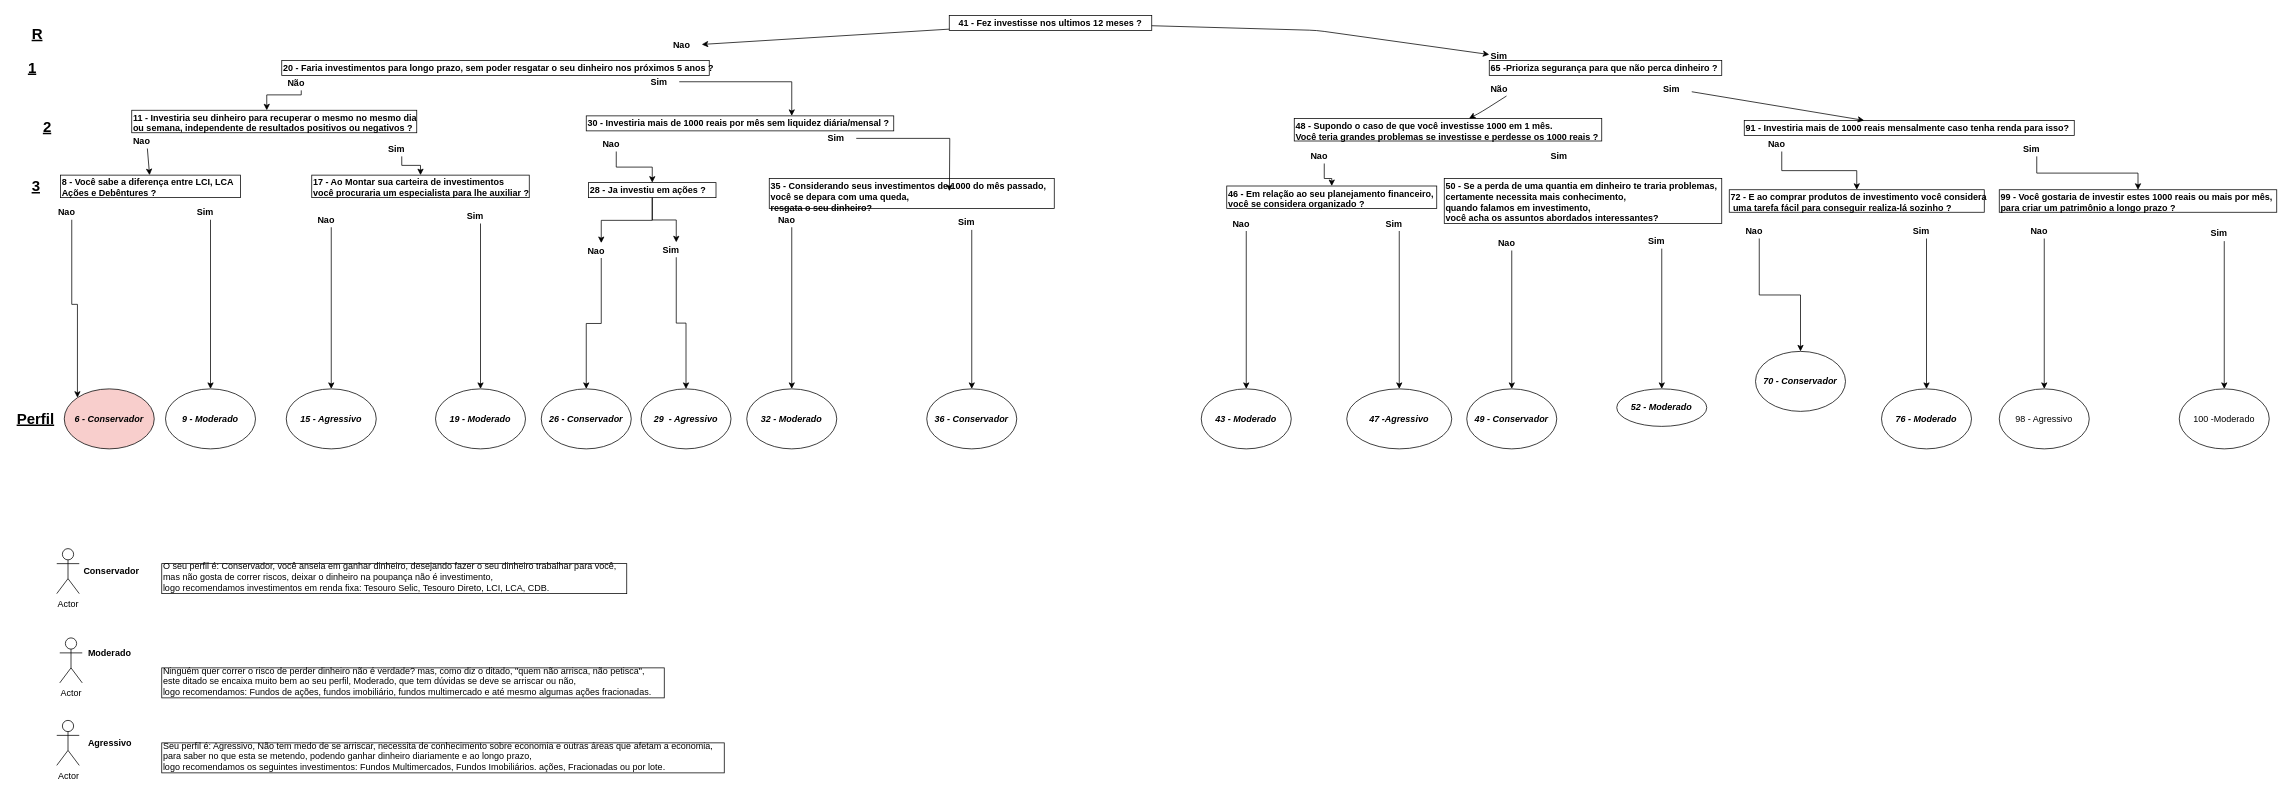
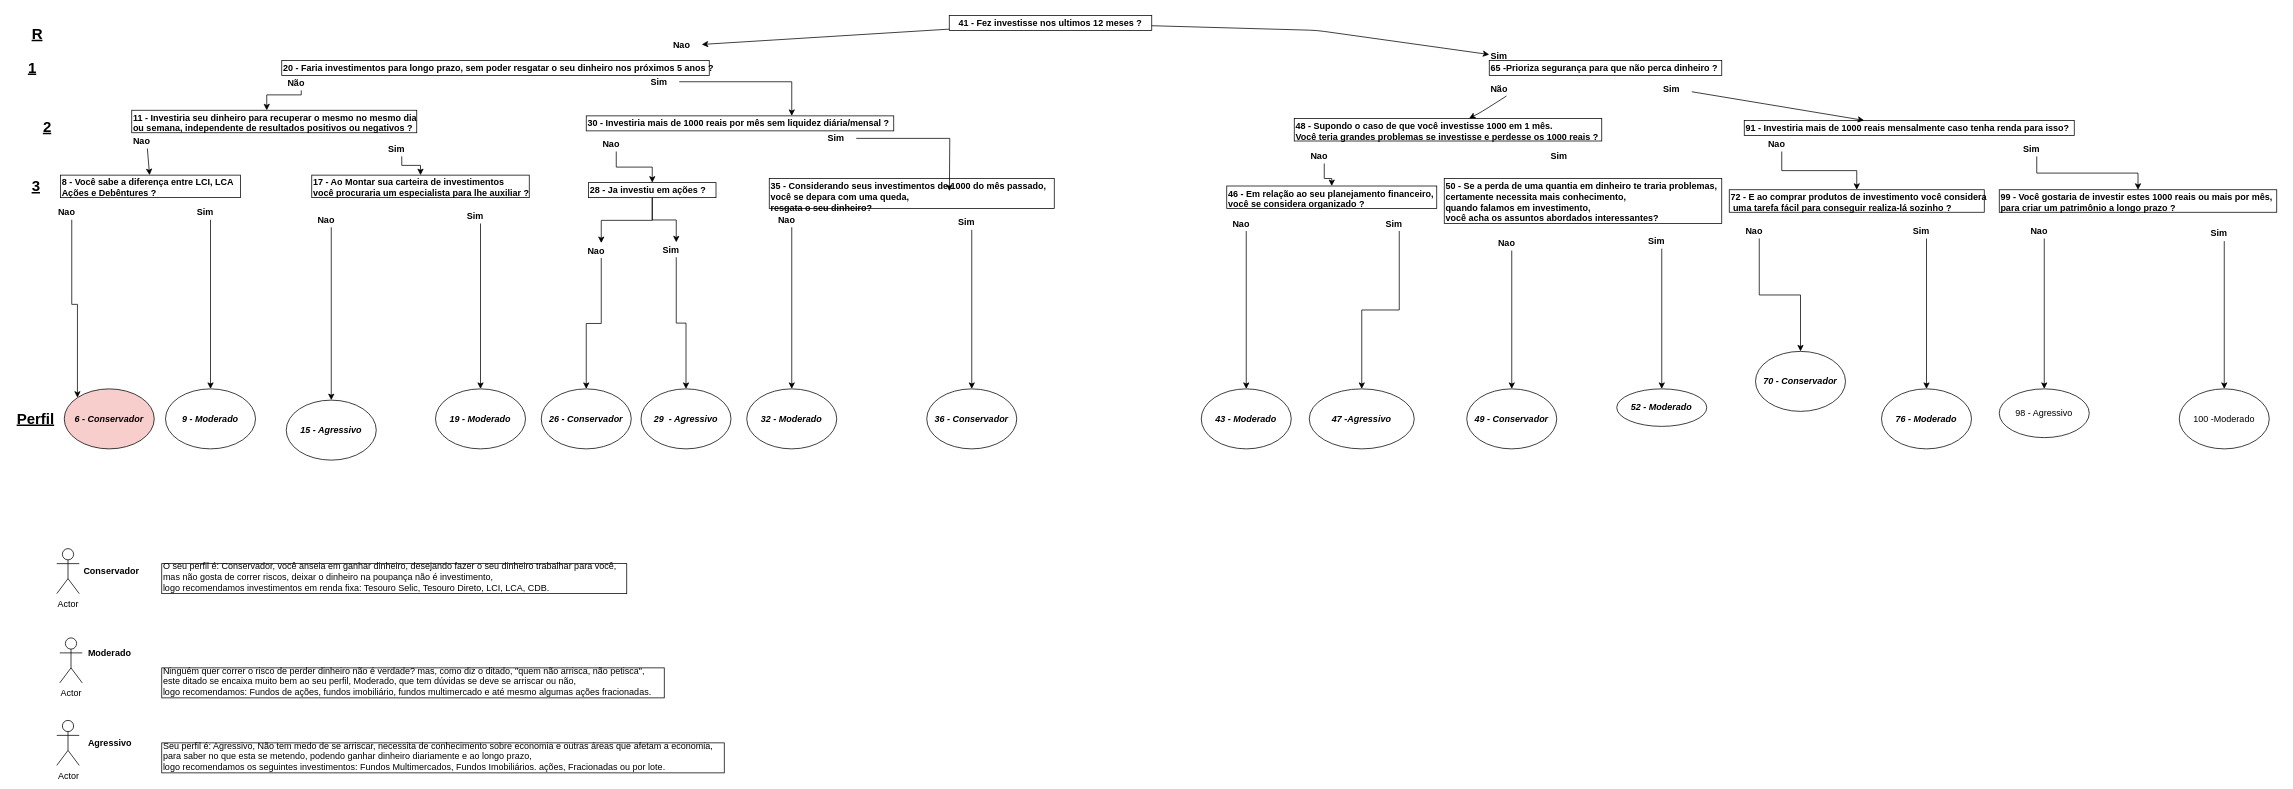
(331, 419) -> (331, 430)
(1399, 419) -> (1362, 419)
(2044, 419) -> (2044, 413)
